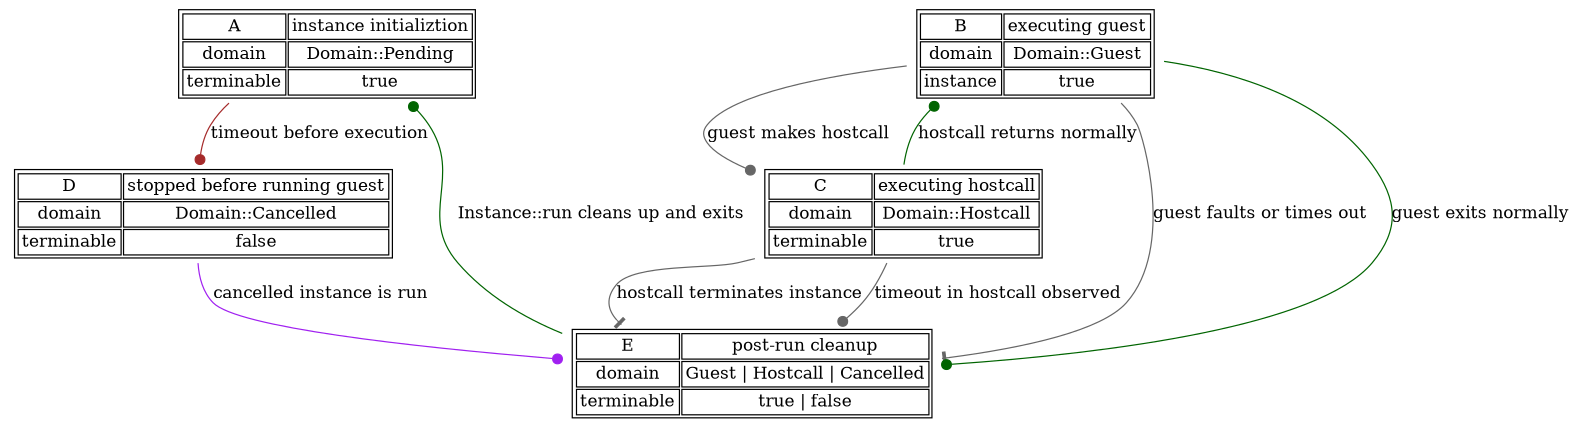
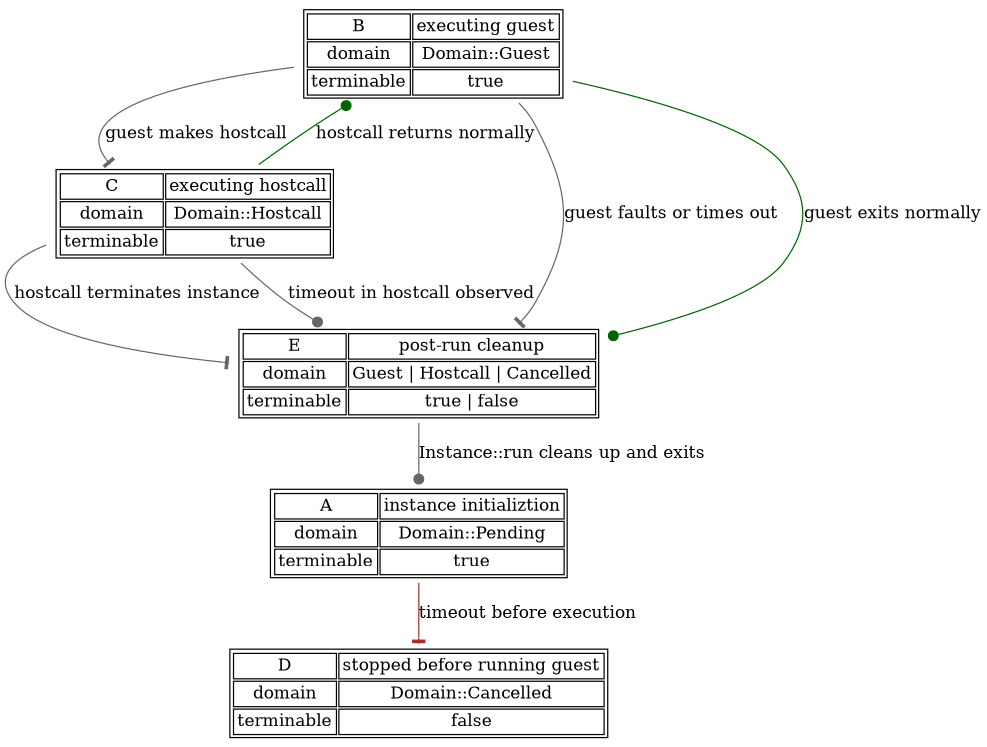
(961, 82) -> (359, 82)
(771, 92) -> (177, 89)
(210, 126) -> (419, 610)
(448, 247) -> (419, 449)
(359, 338) -> none
